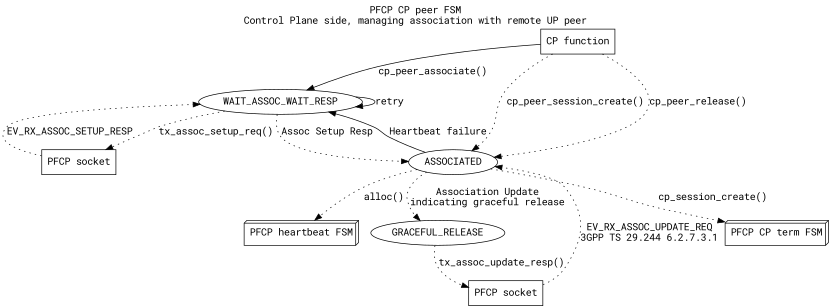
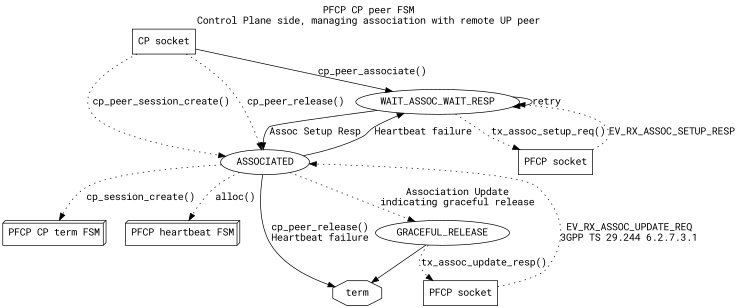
(578, 42) -> (164, 42)
(328, 155) -> (315, 119)
none -> (357, 293)
